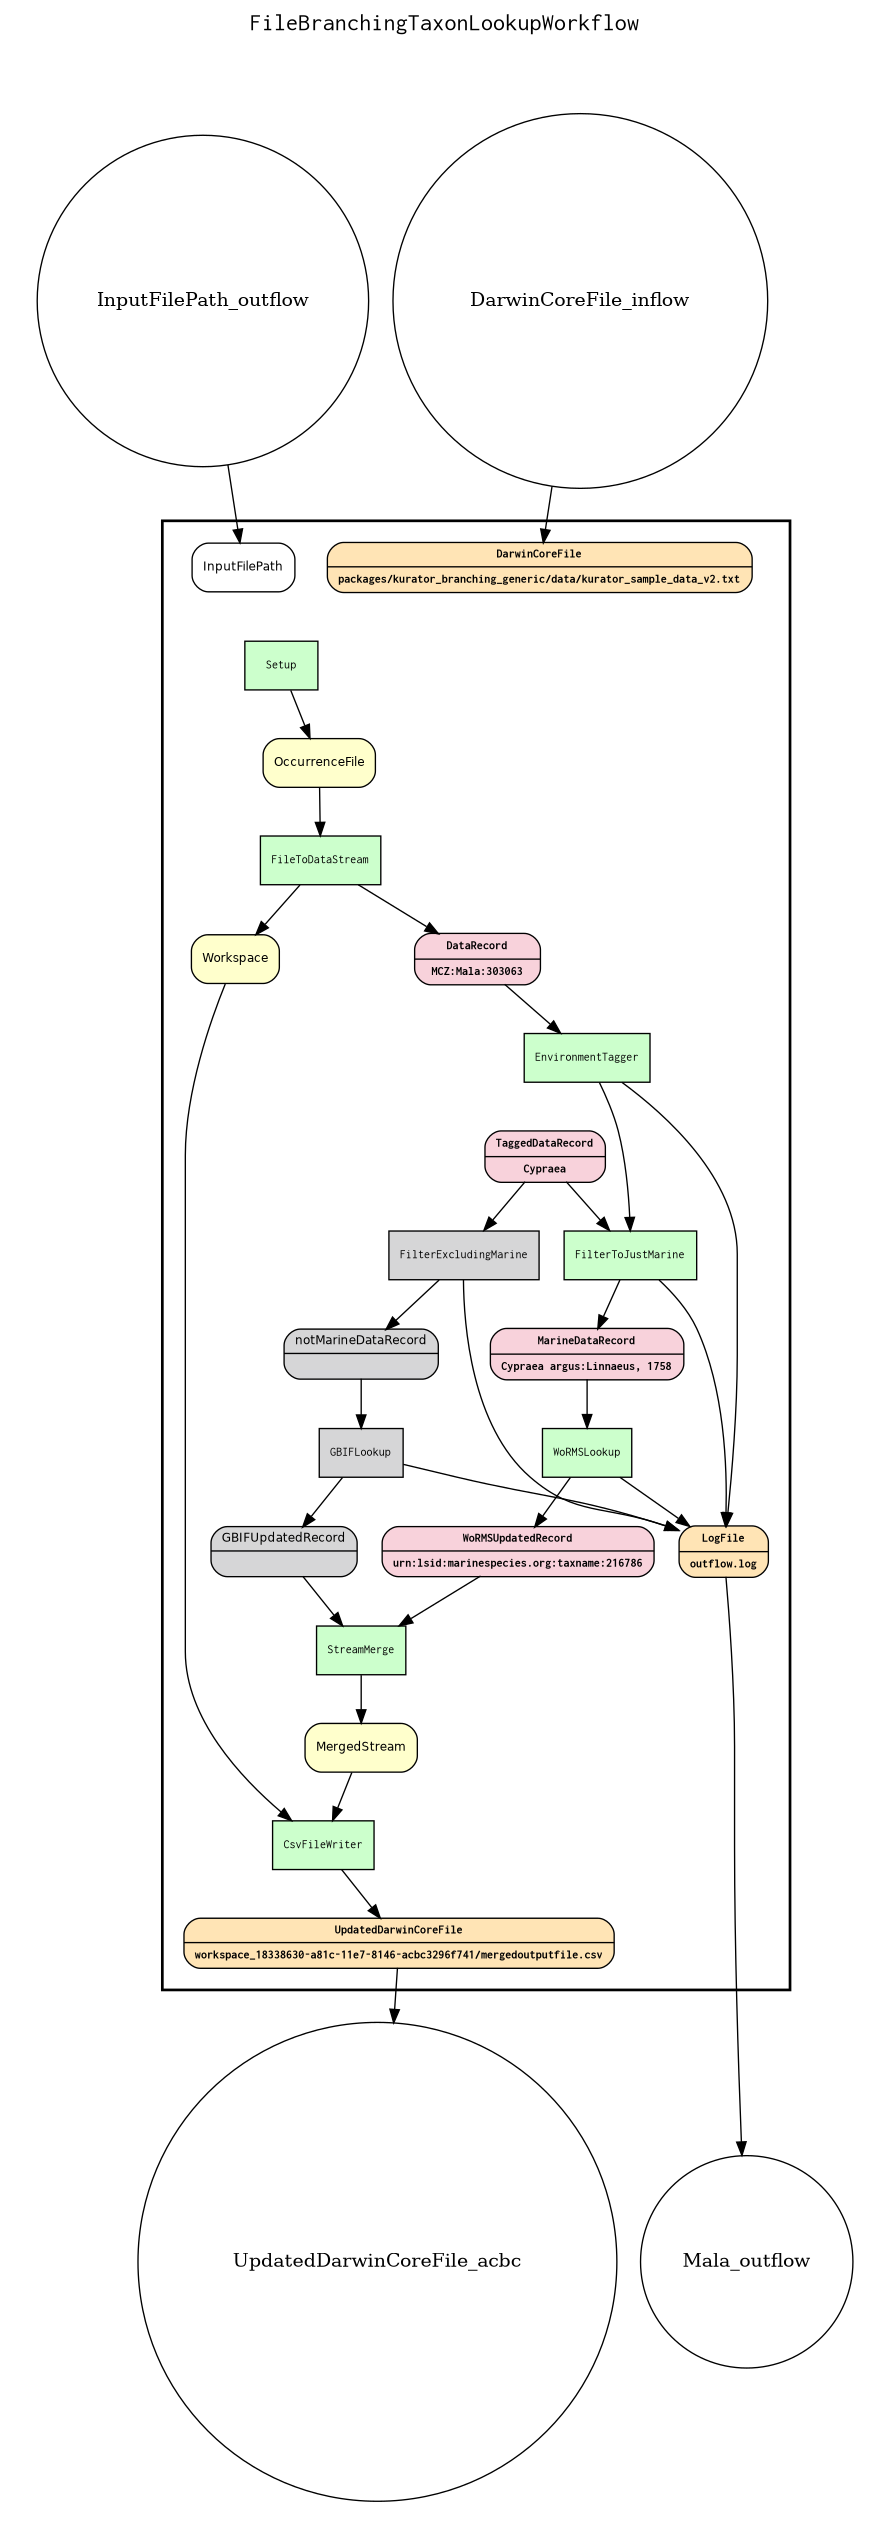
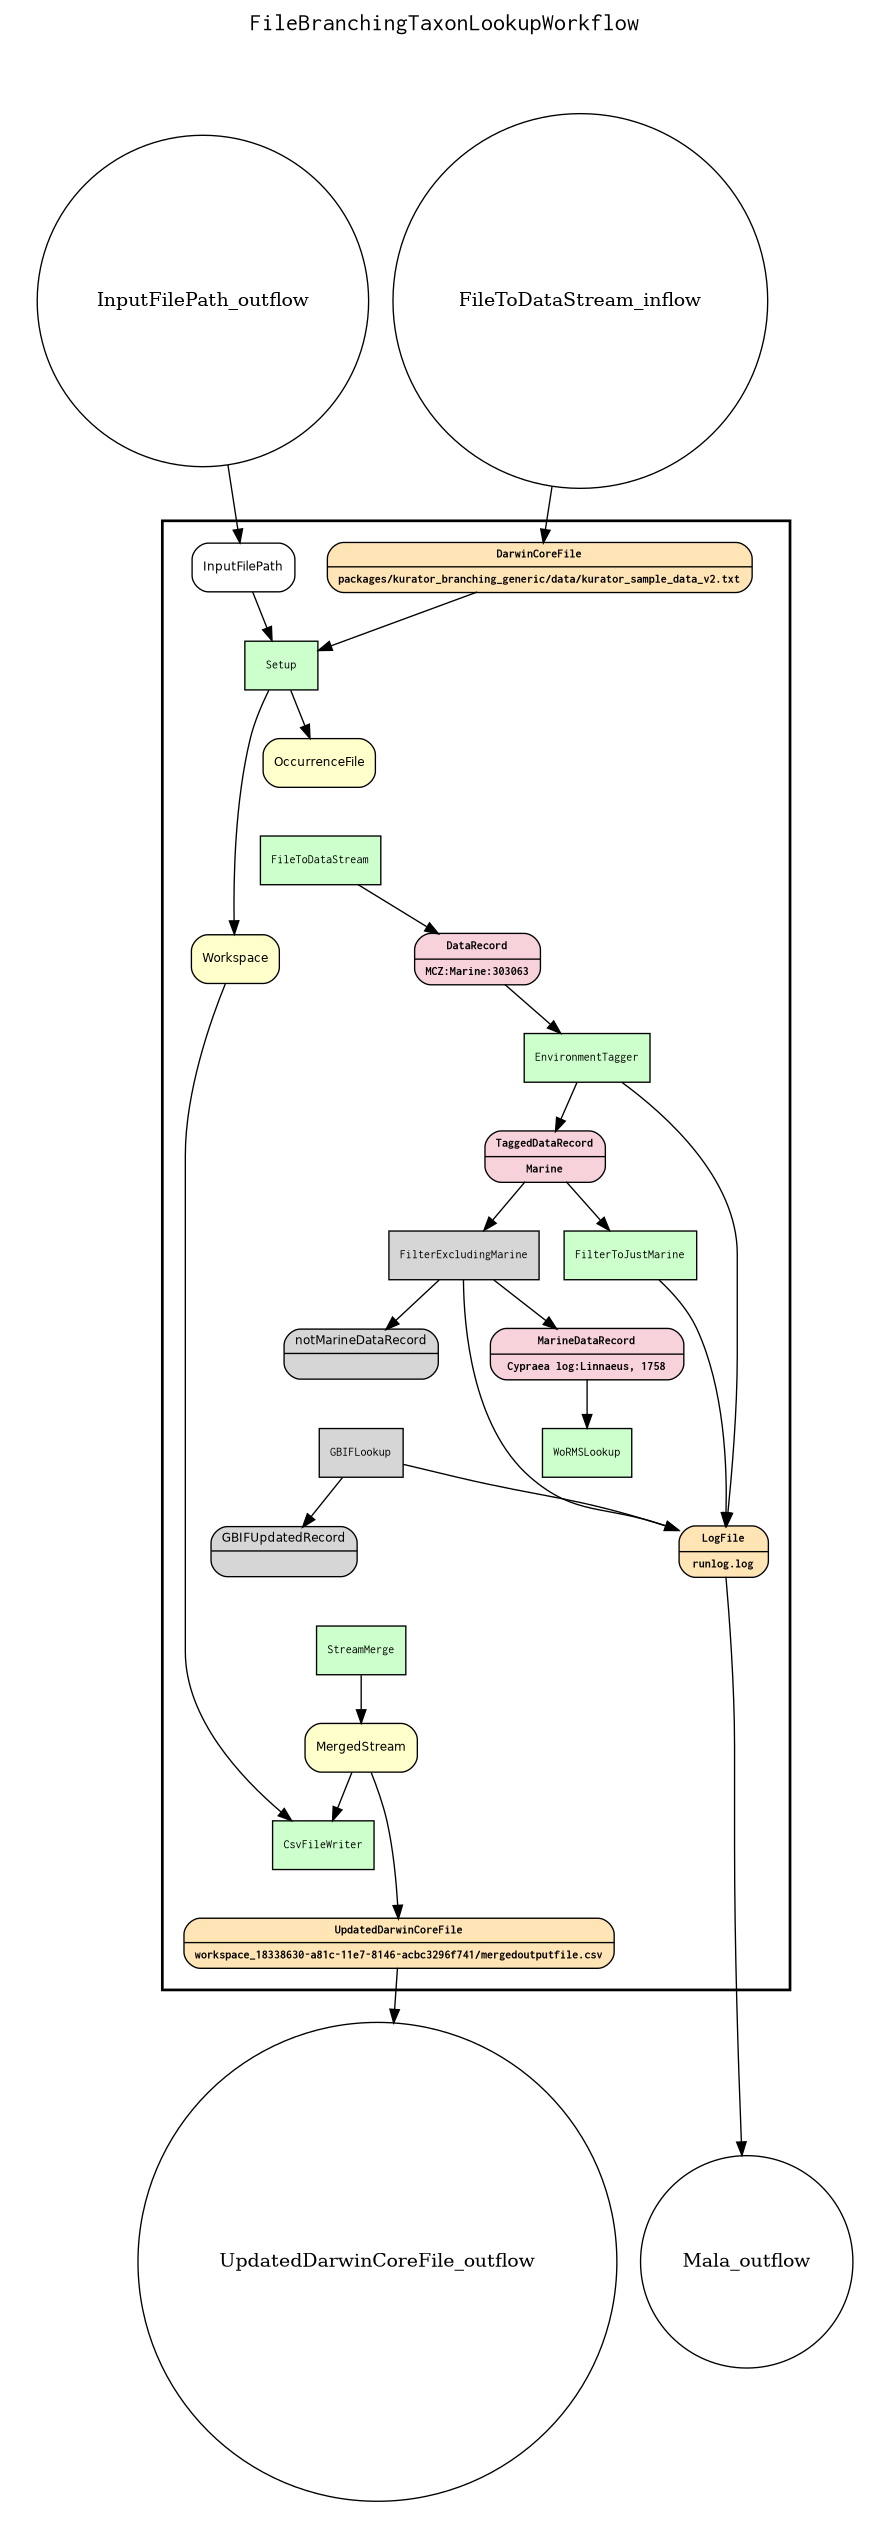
(580, 301) -> (580, 301)
none -> (260, 610)
none -> (404, 619)
(320, 805) -> none
(283, 905) -> (239, 803)
(478, 971) -> (478, 971)
(622, 1148) -> (569, 1101)
(545, 1169) -> (545, 1169)
(612, 1298) -> (520, 1300)
(587, 1366) -> (587, 1366)
(361, 1397) -> none
(649, 1498) -> none
(518, 1552) -> none
(724, 1564) -> (724, 1564)
(318, 1596) -> none
(357, 1889) -> (390, 1838)
(377, 2262) -> (377, 2262)
